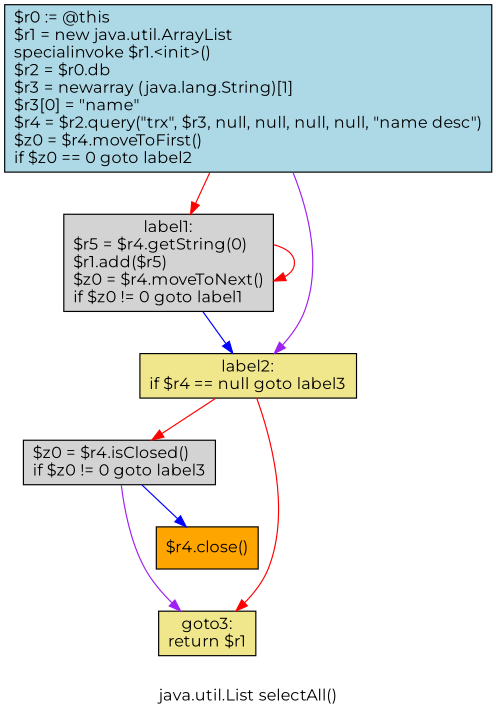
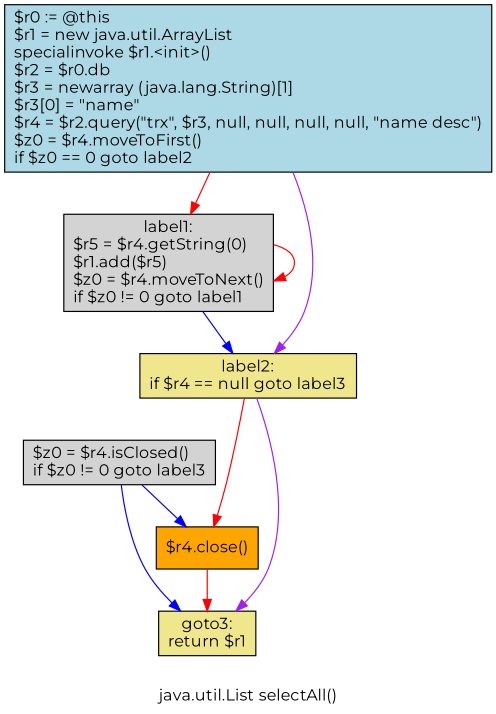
(189, 416) -> (232, 457)
(278, 503) -> (278, 503)
(136, 549) -> (136, 549)
none -> (207, 584)
